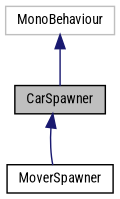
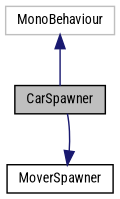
(51, 147) -> (69, 132)
